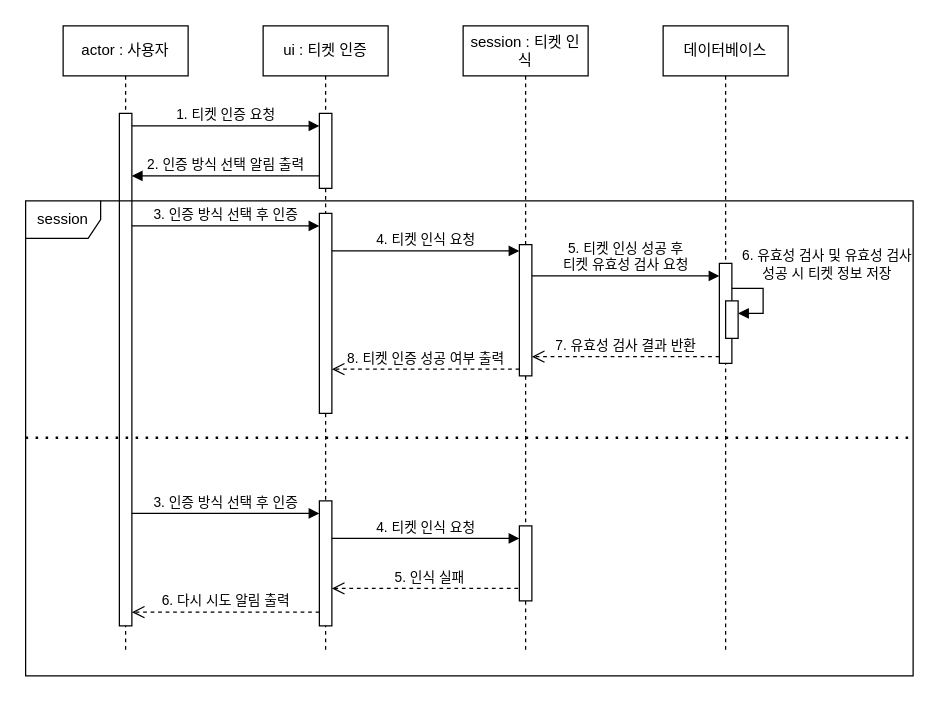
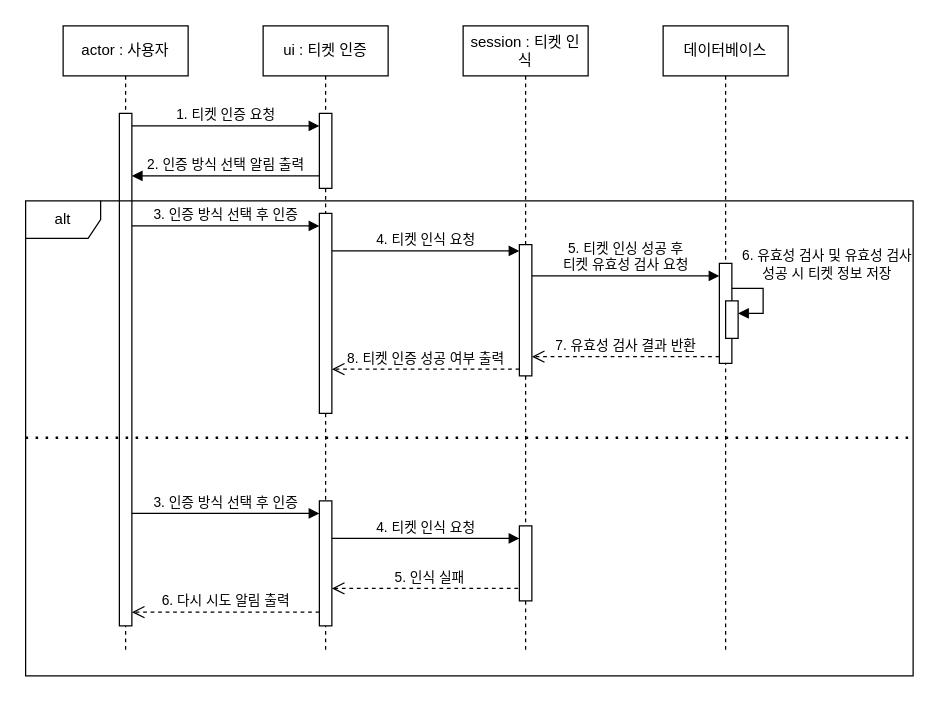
(63, 219) -> (63, 219)
